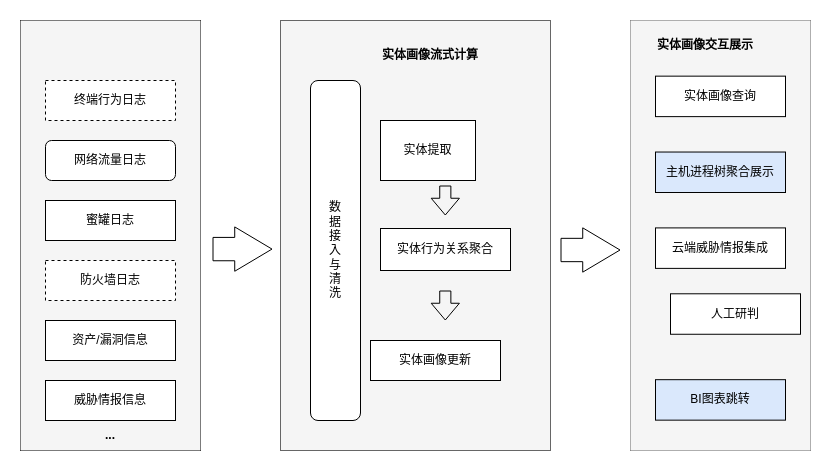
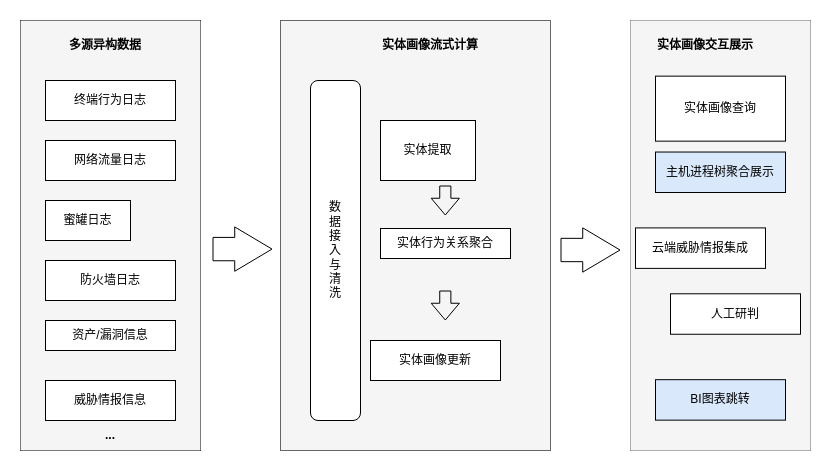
none -> (106, 46)
(431, 56) -> (431, 46)
(721, 96) -> (721, 109)
(111, 101) -> (111, 101)
(111, 161) -> (111, 161)
(111, 221) -> (88, 221)
(721, 248) -> (701, 248)
(446, 250) -> (446, 244)
(111, 281) -> (111, 281)
(111, 341) -> (111, 336)
